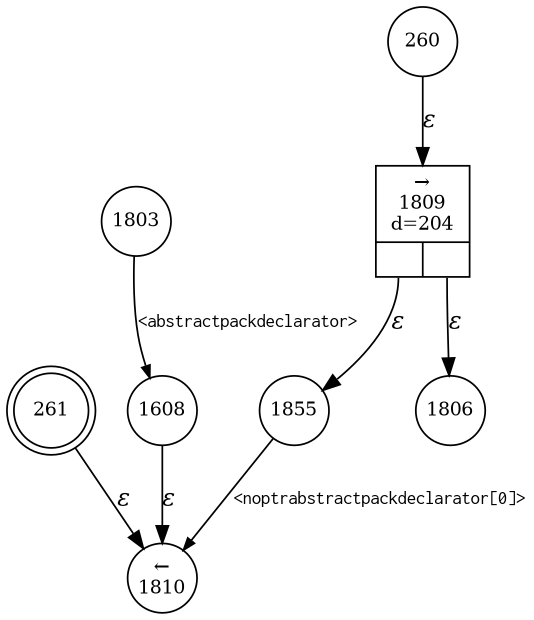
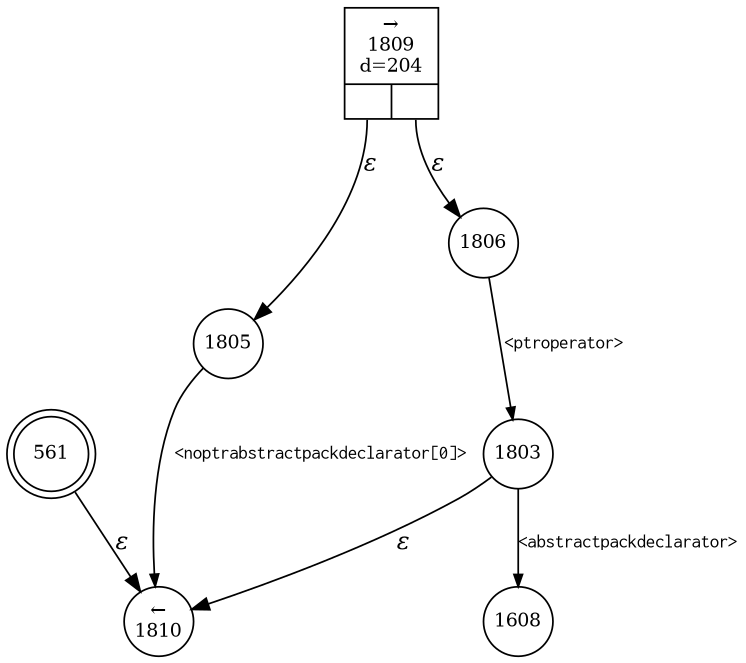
(423, 42) -> none
none -> (500, 343)
(51, 411) -> (51, 454)
(294, 411) -> (228, 344)
(162, 485) -> (354, 549)
